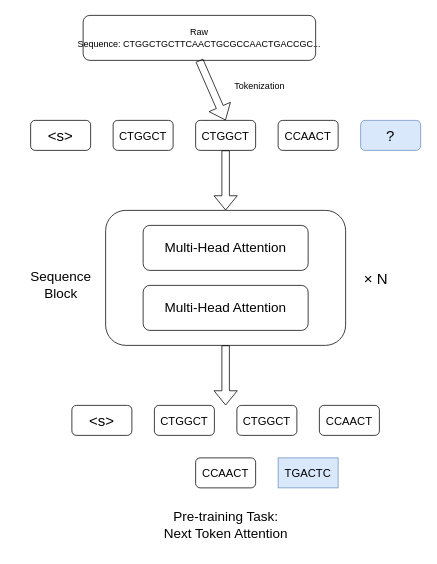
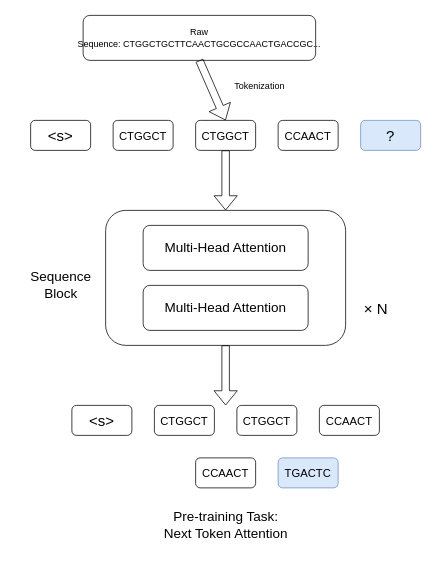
(375, 278) -> (375, 308)
(308, 473) -> (308, 473)
